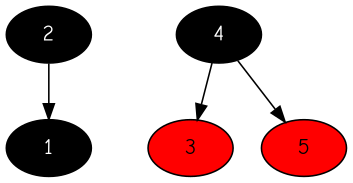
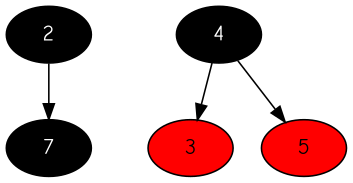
(49, 148) -> (49, 148)
